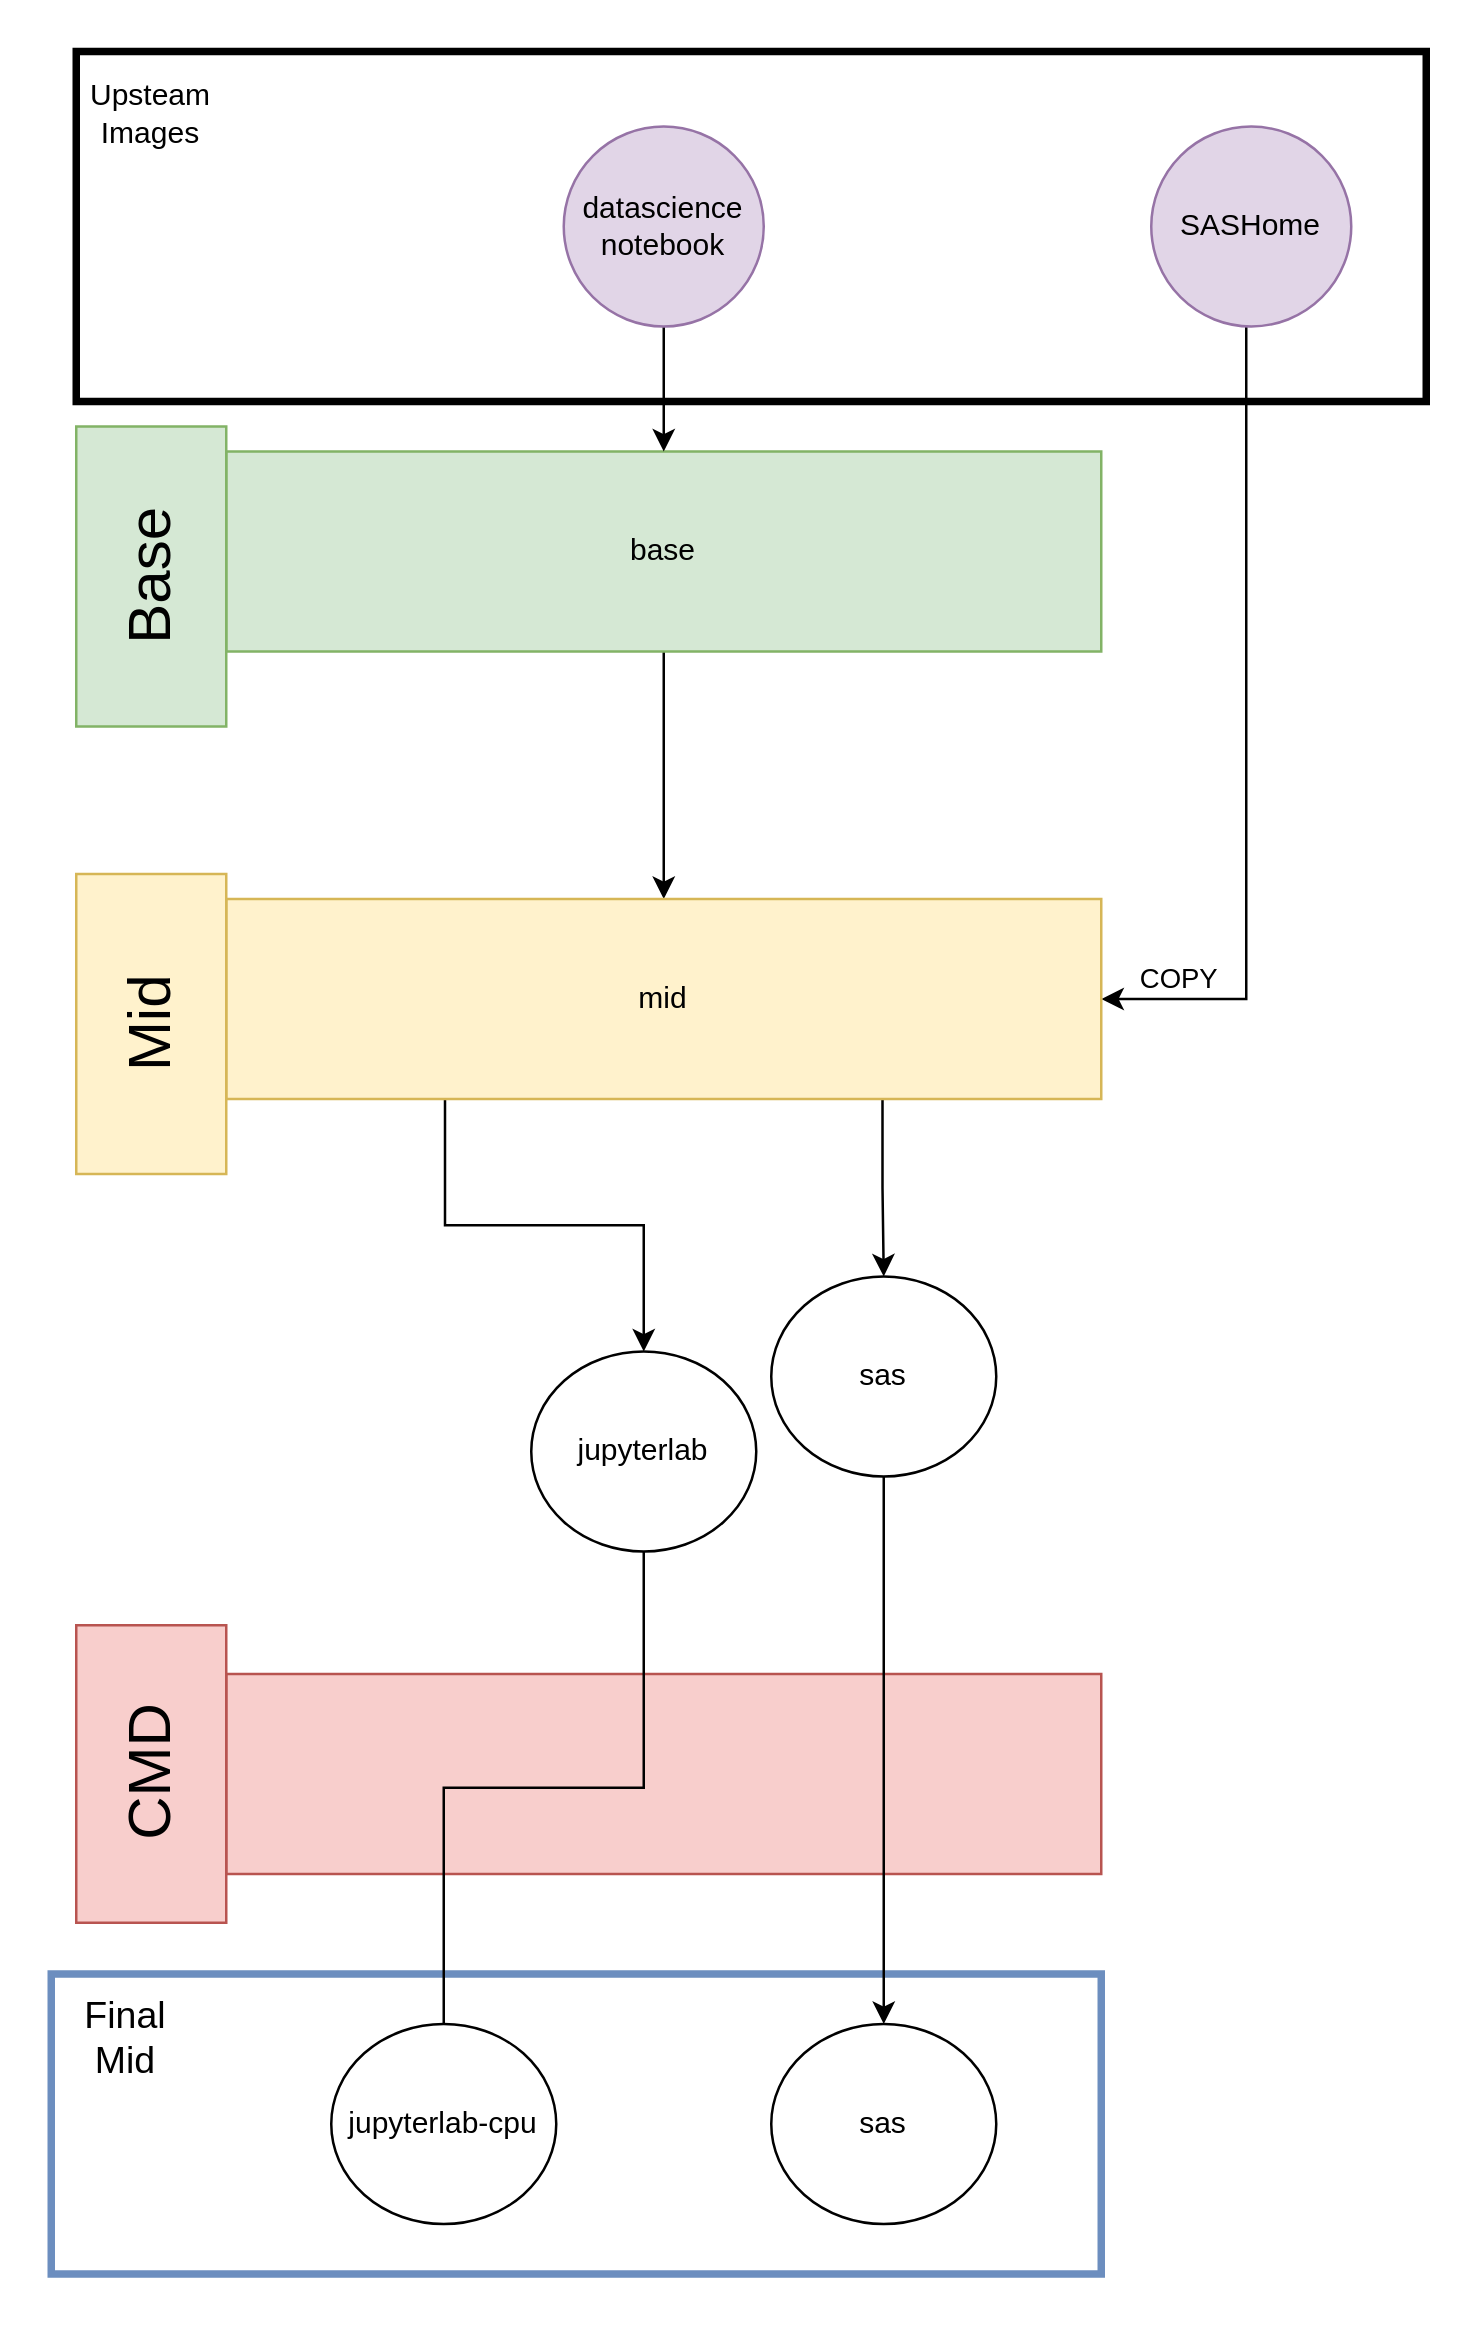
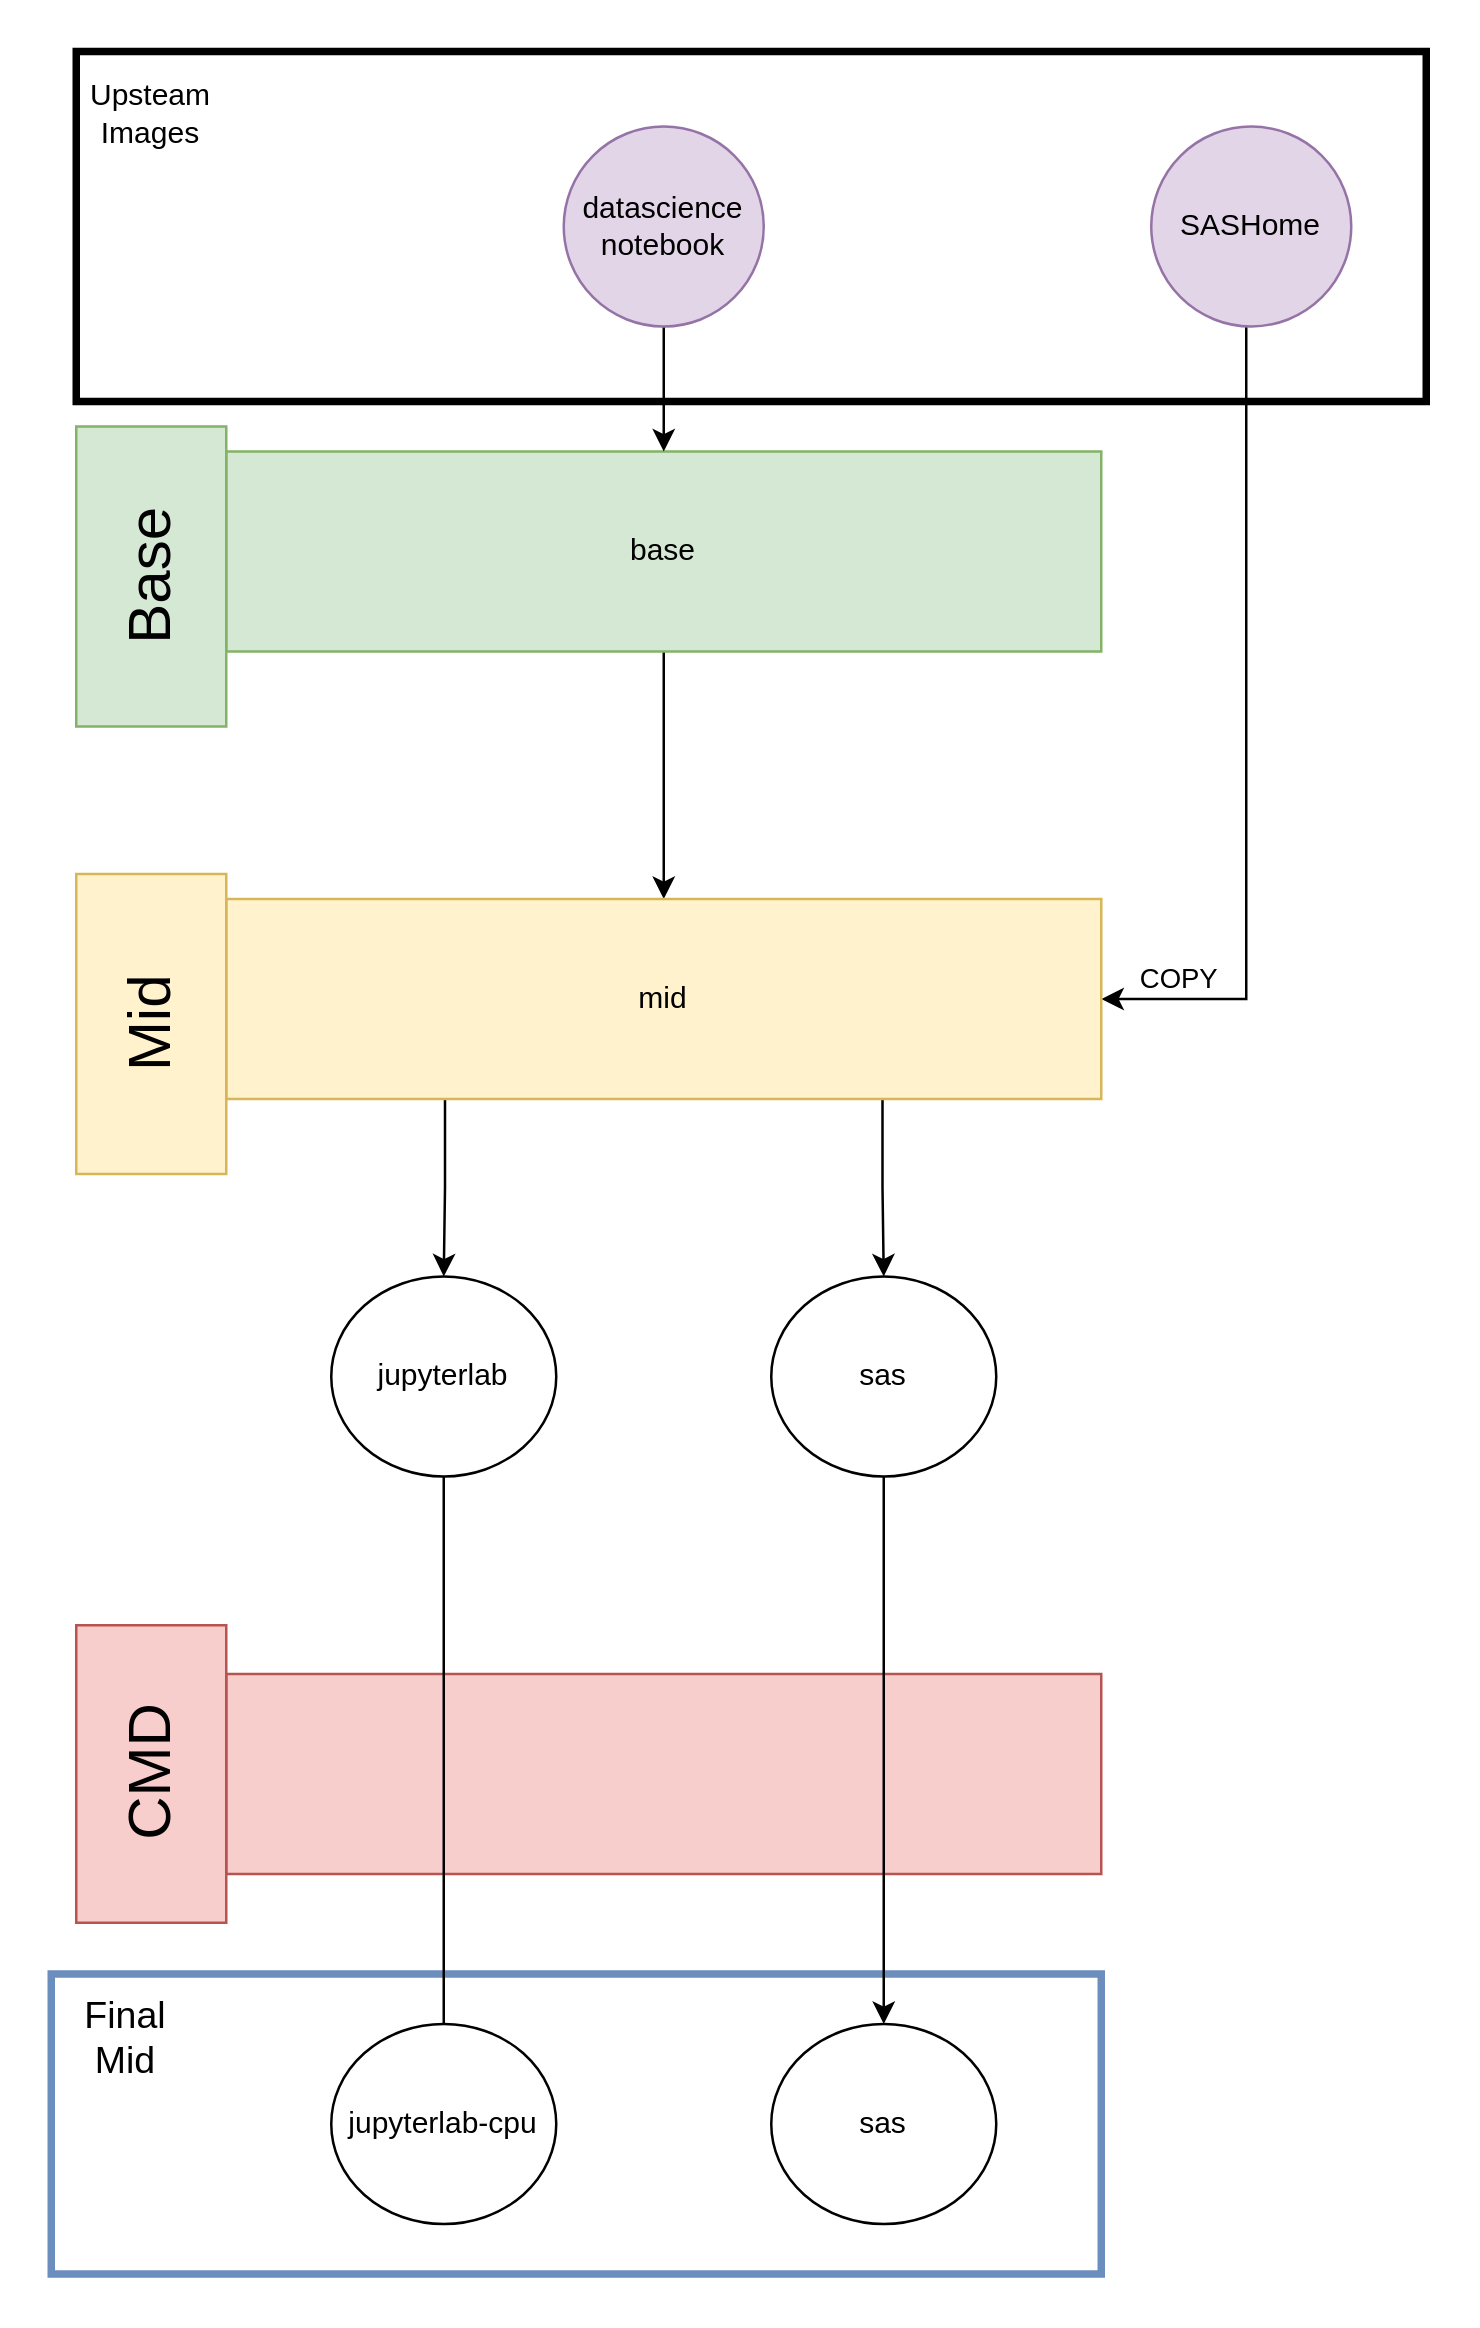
(644, 1451) -> (444, 1376)
